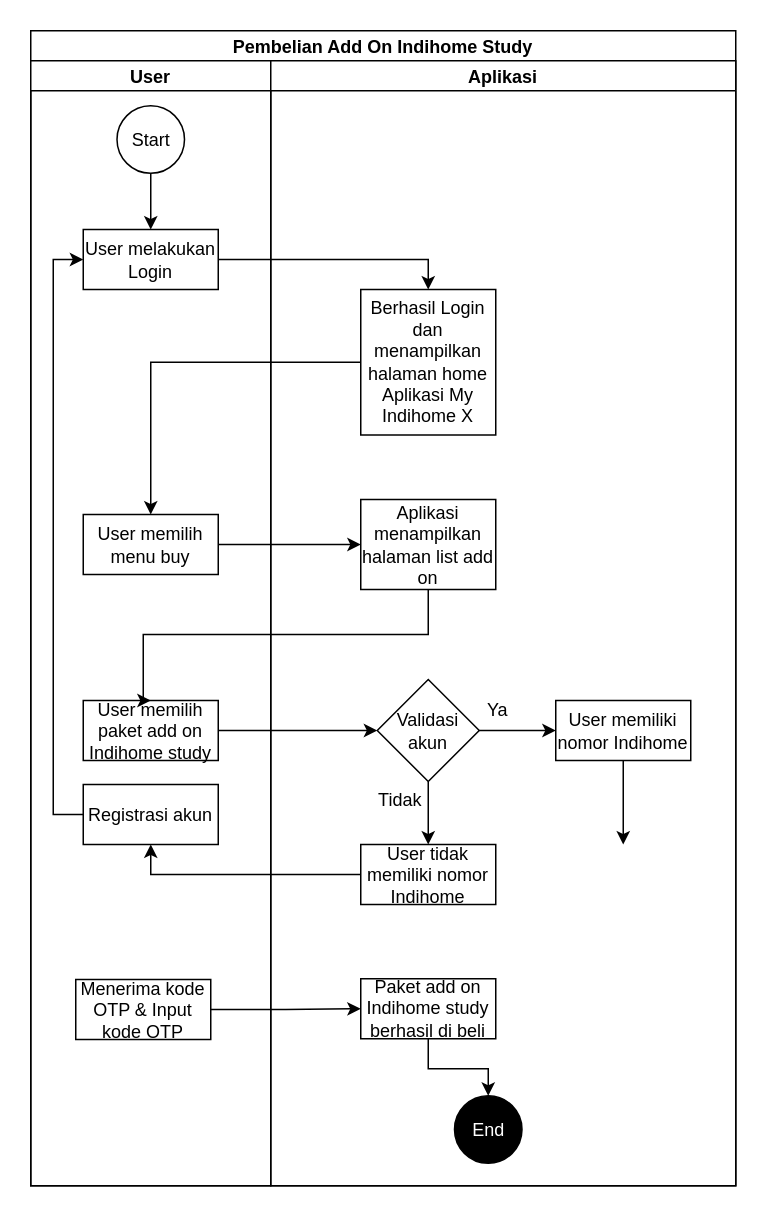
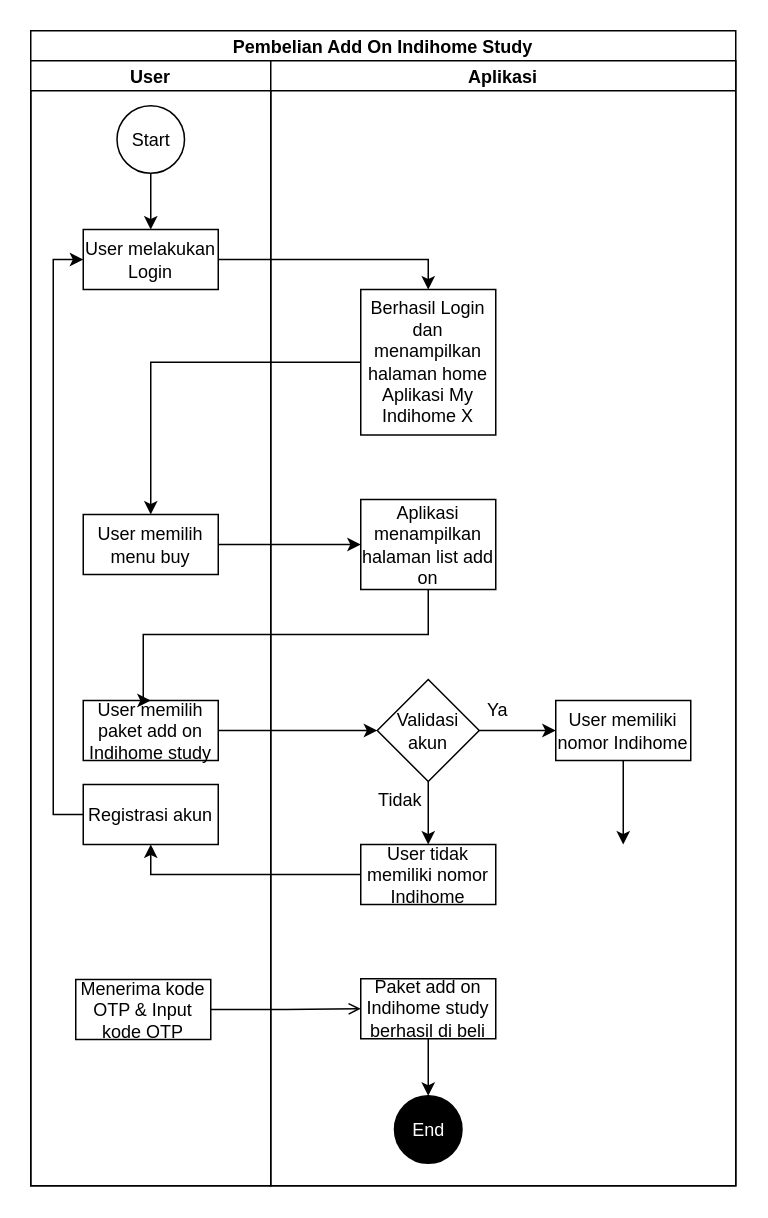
(349, 1009) -> (351, 1009)
(488, 1130) -> (428, 1130)
